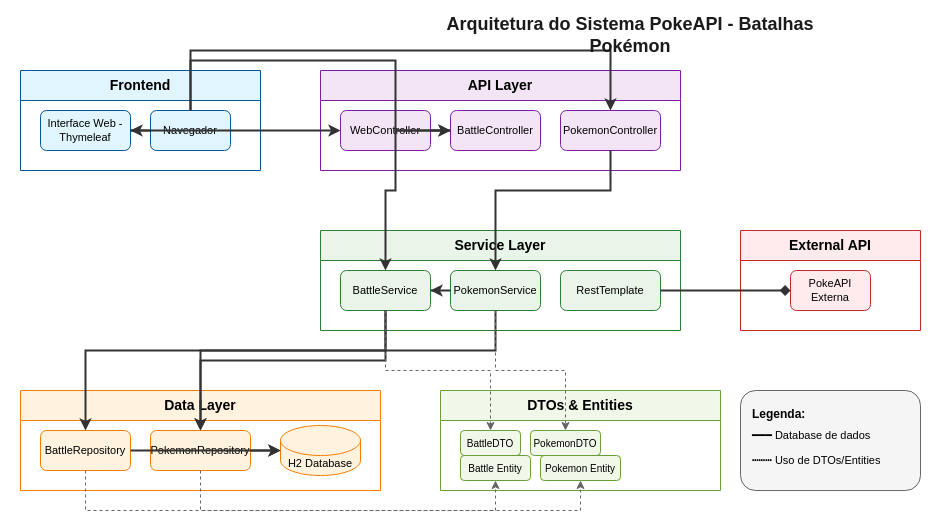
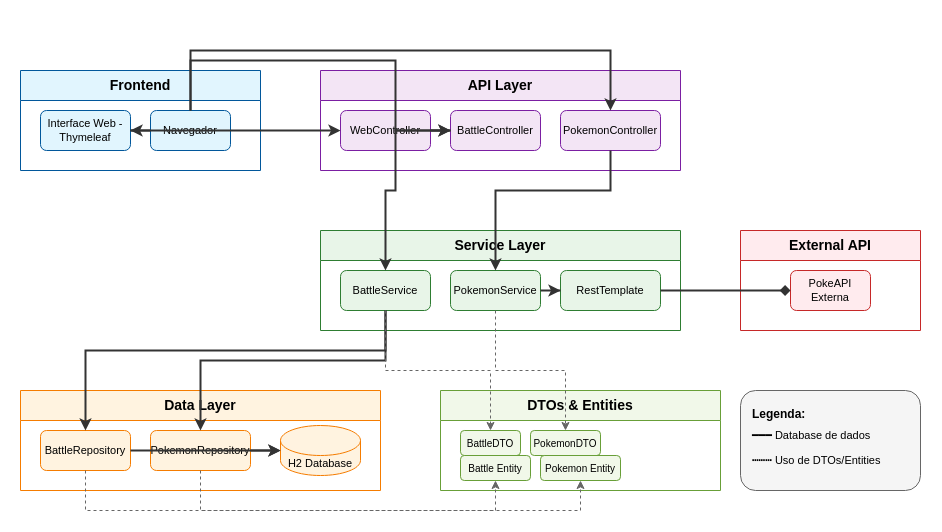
(631, 36) -> none
(436, 291) -> (556, 291)
(441, 351) -> none
